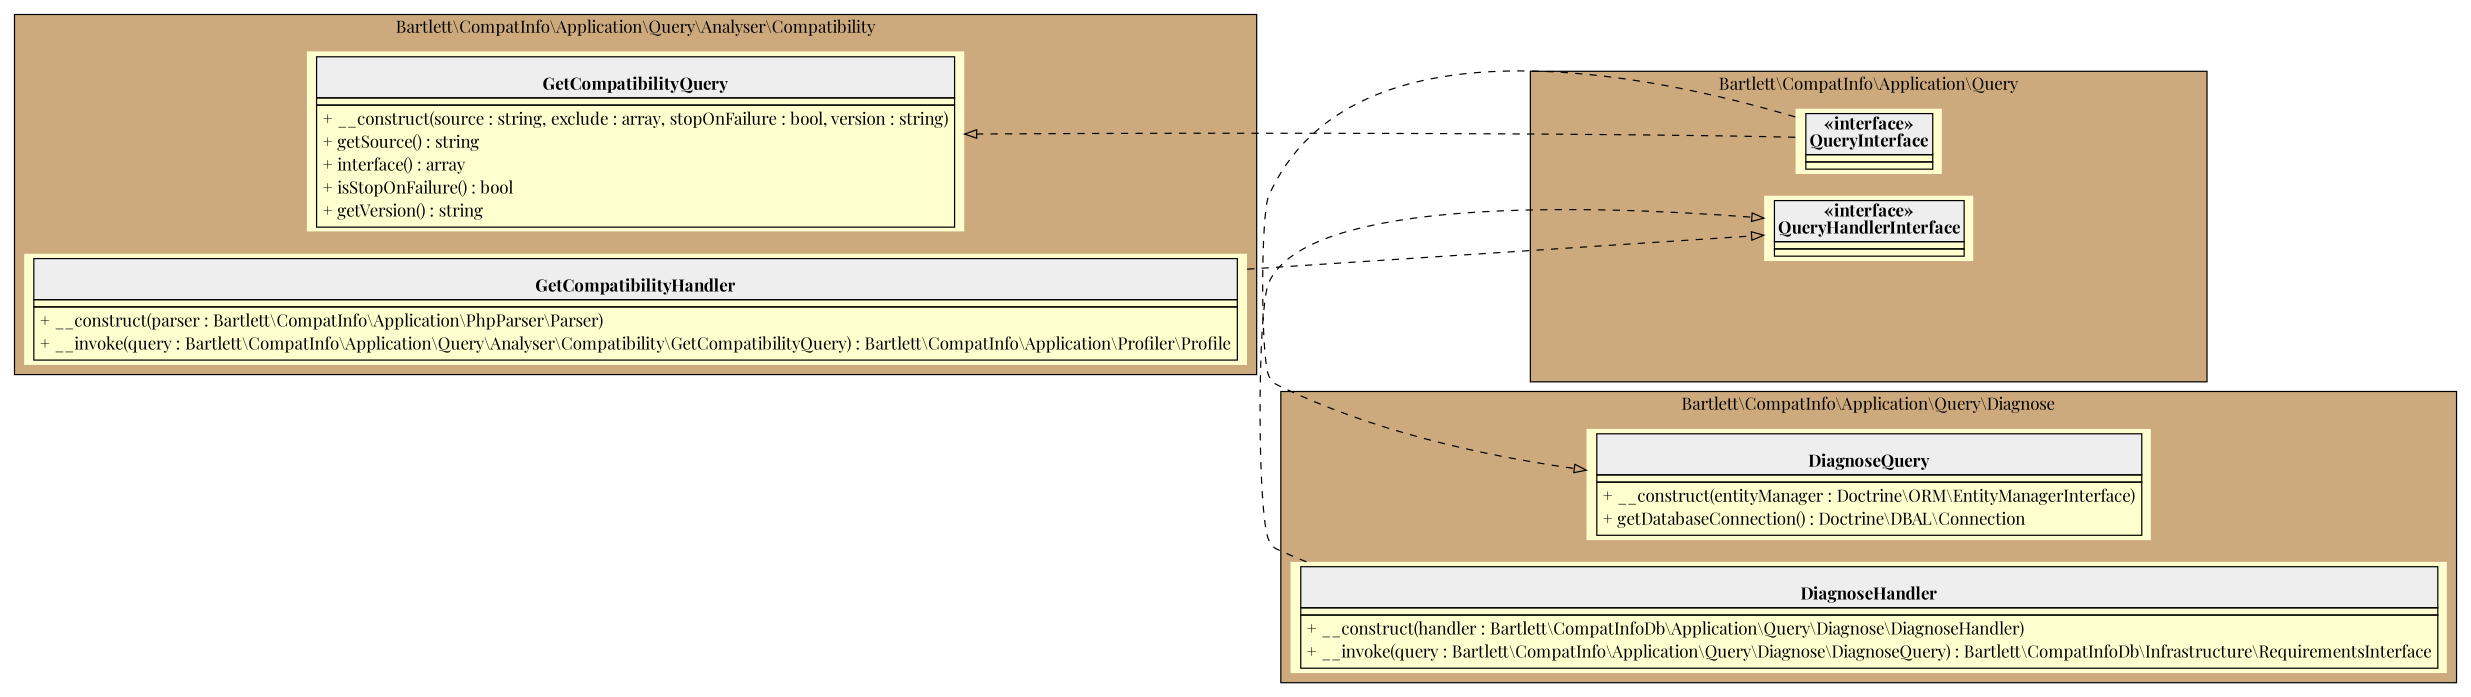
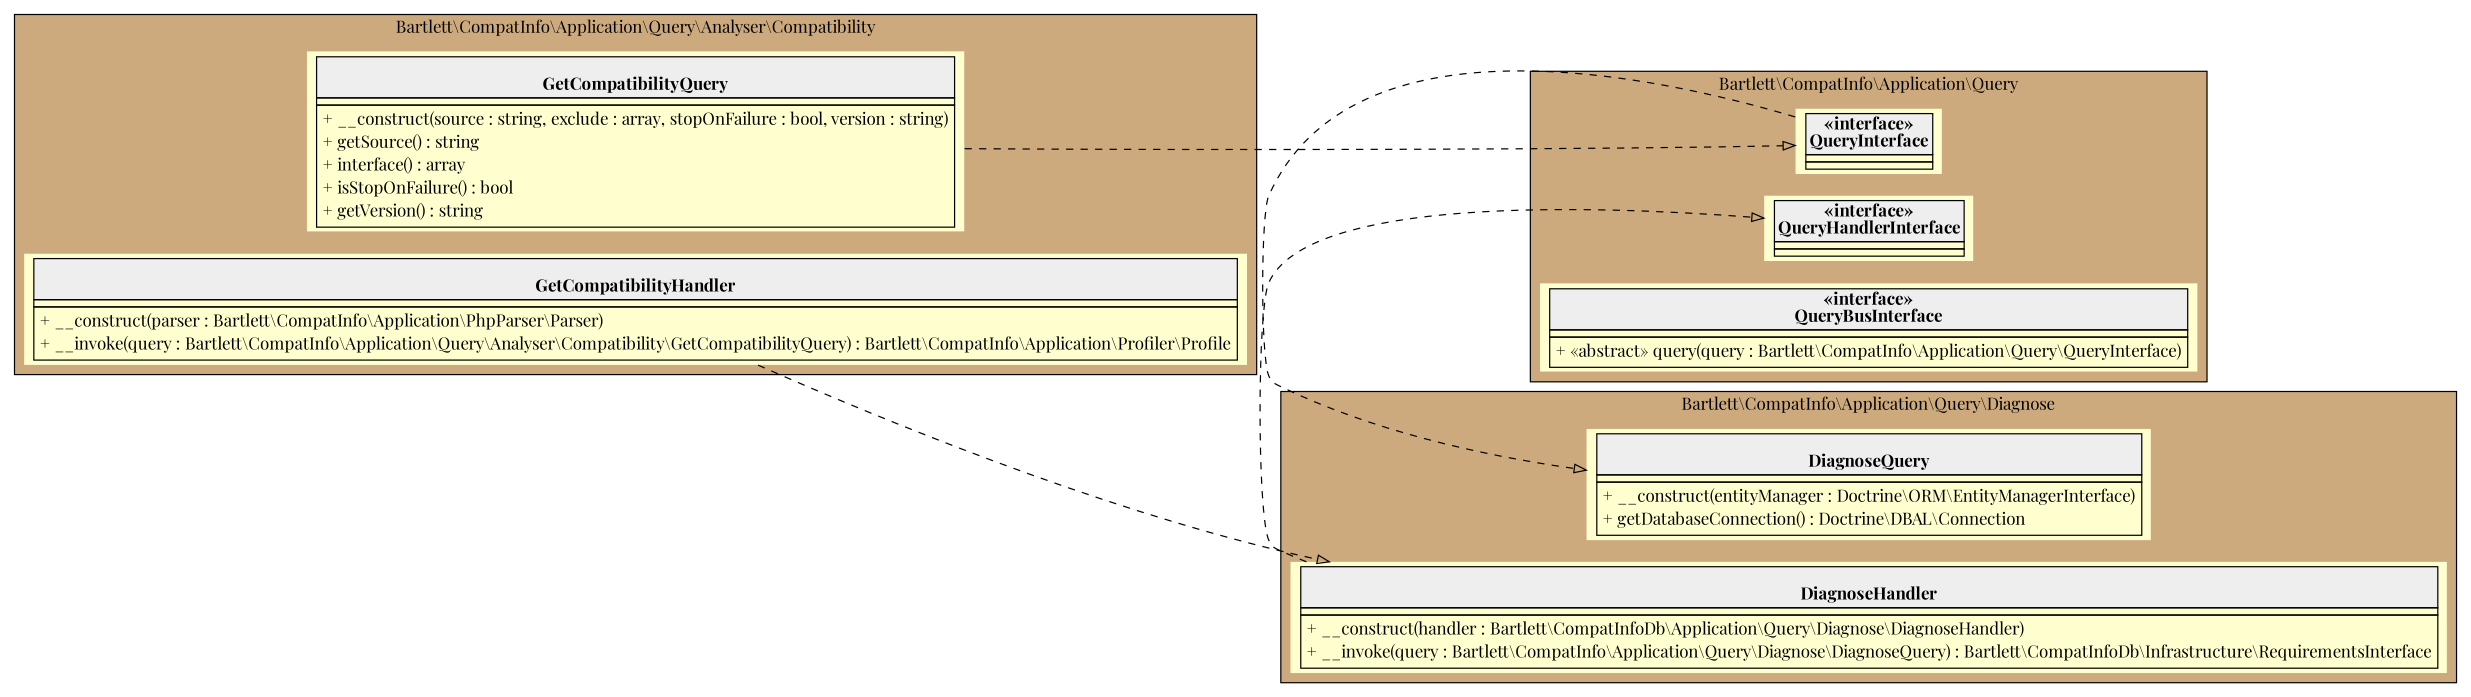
(1386, 133) -> (1374, 149)
(1499, 253) -> (1033, 475)
none -> (1869, 327)
